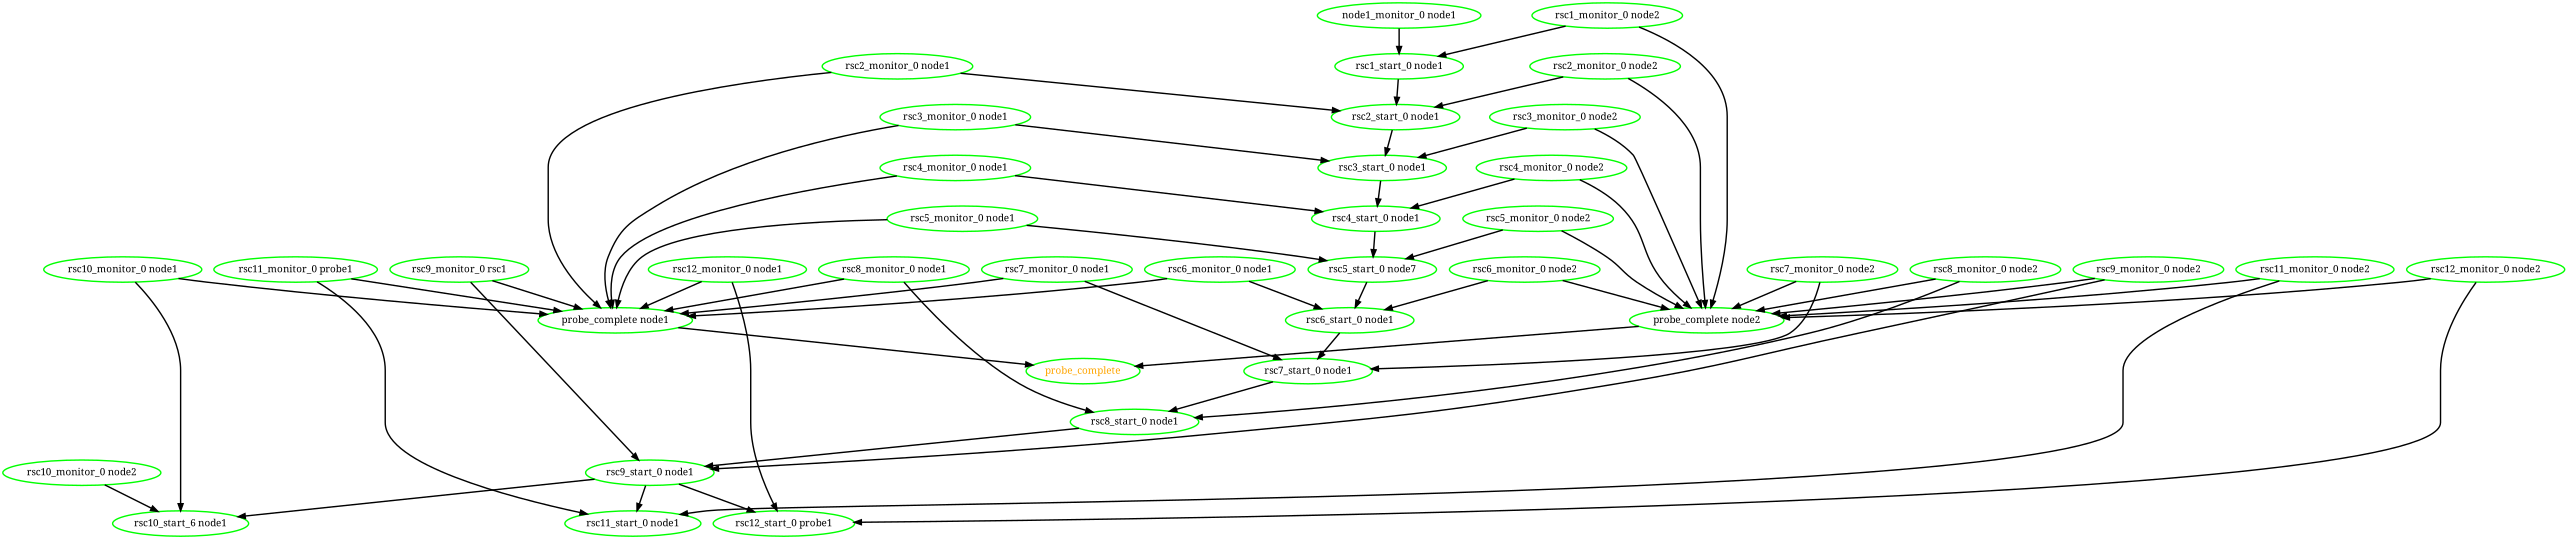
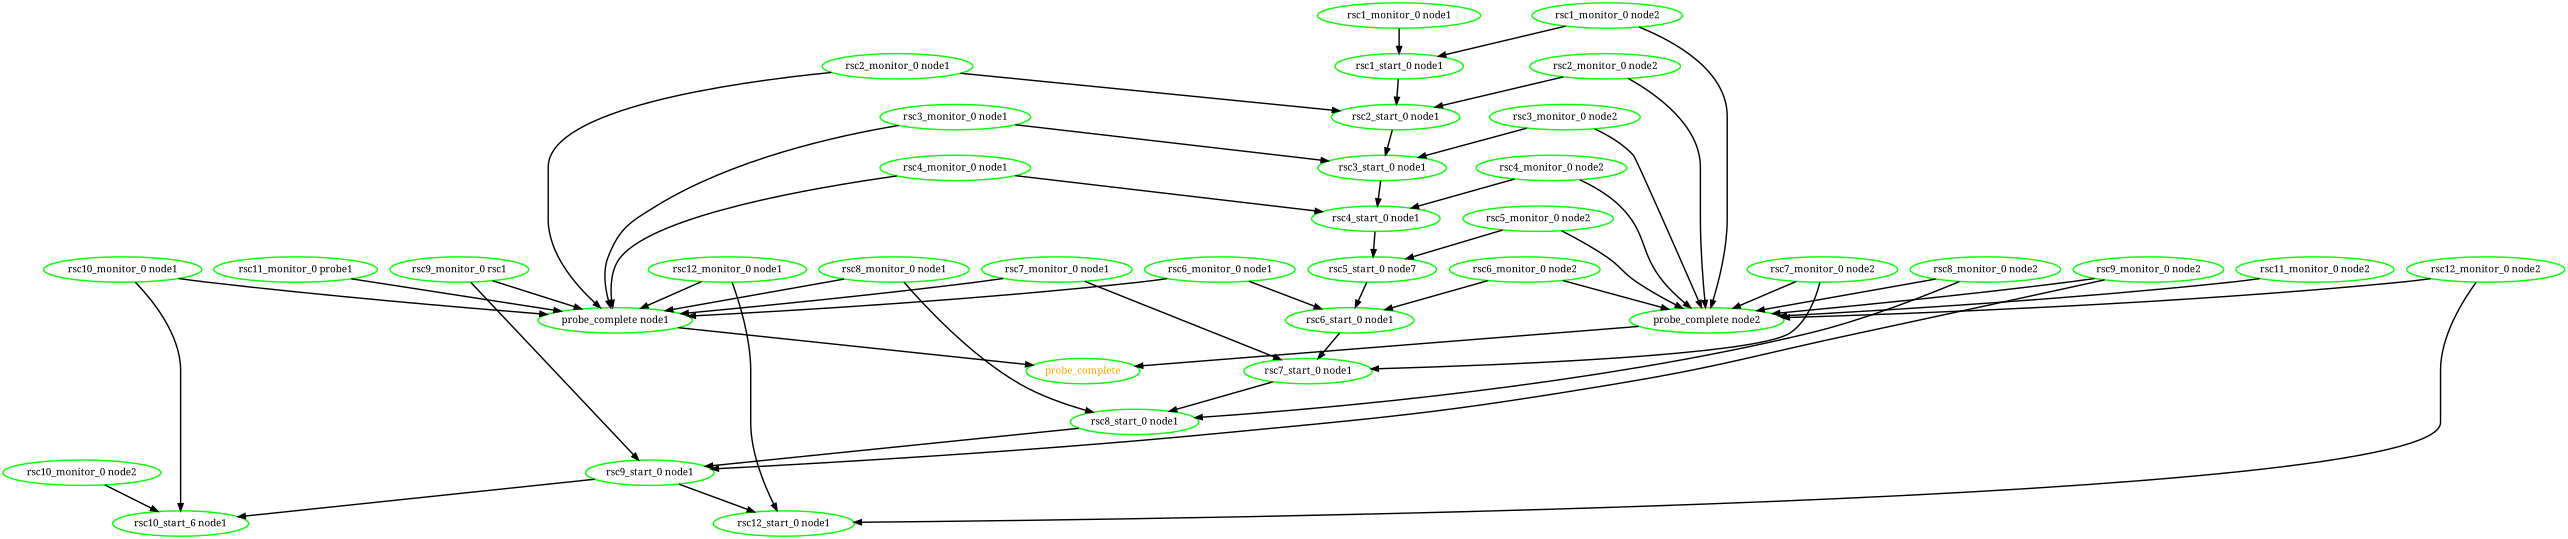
(1399, 16) -> (1399, 16)
(962, 219) -> none
(633, 524) -> none
(784, 524) -> (784, 524)
